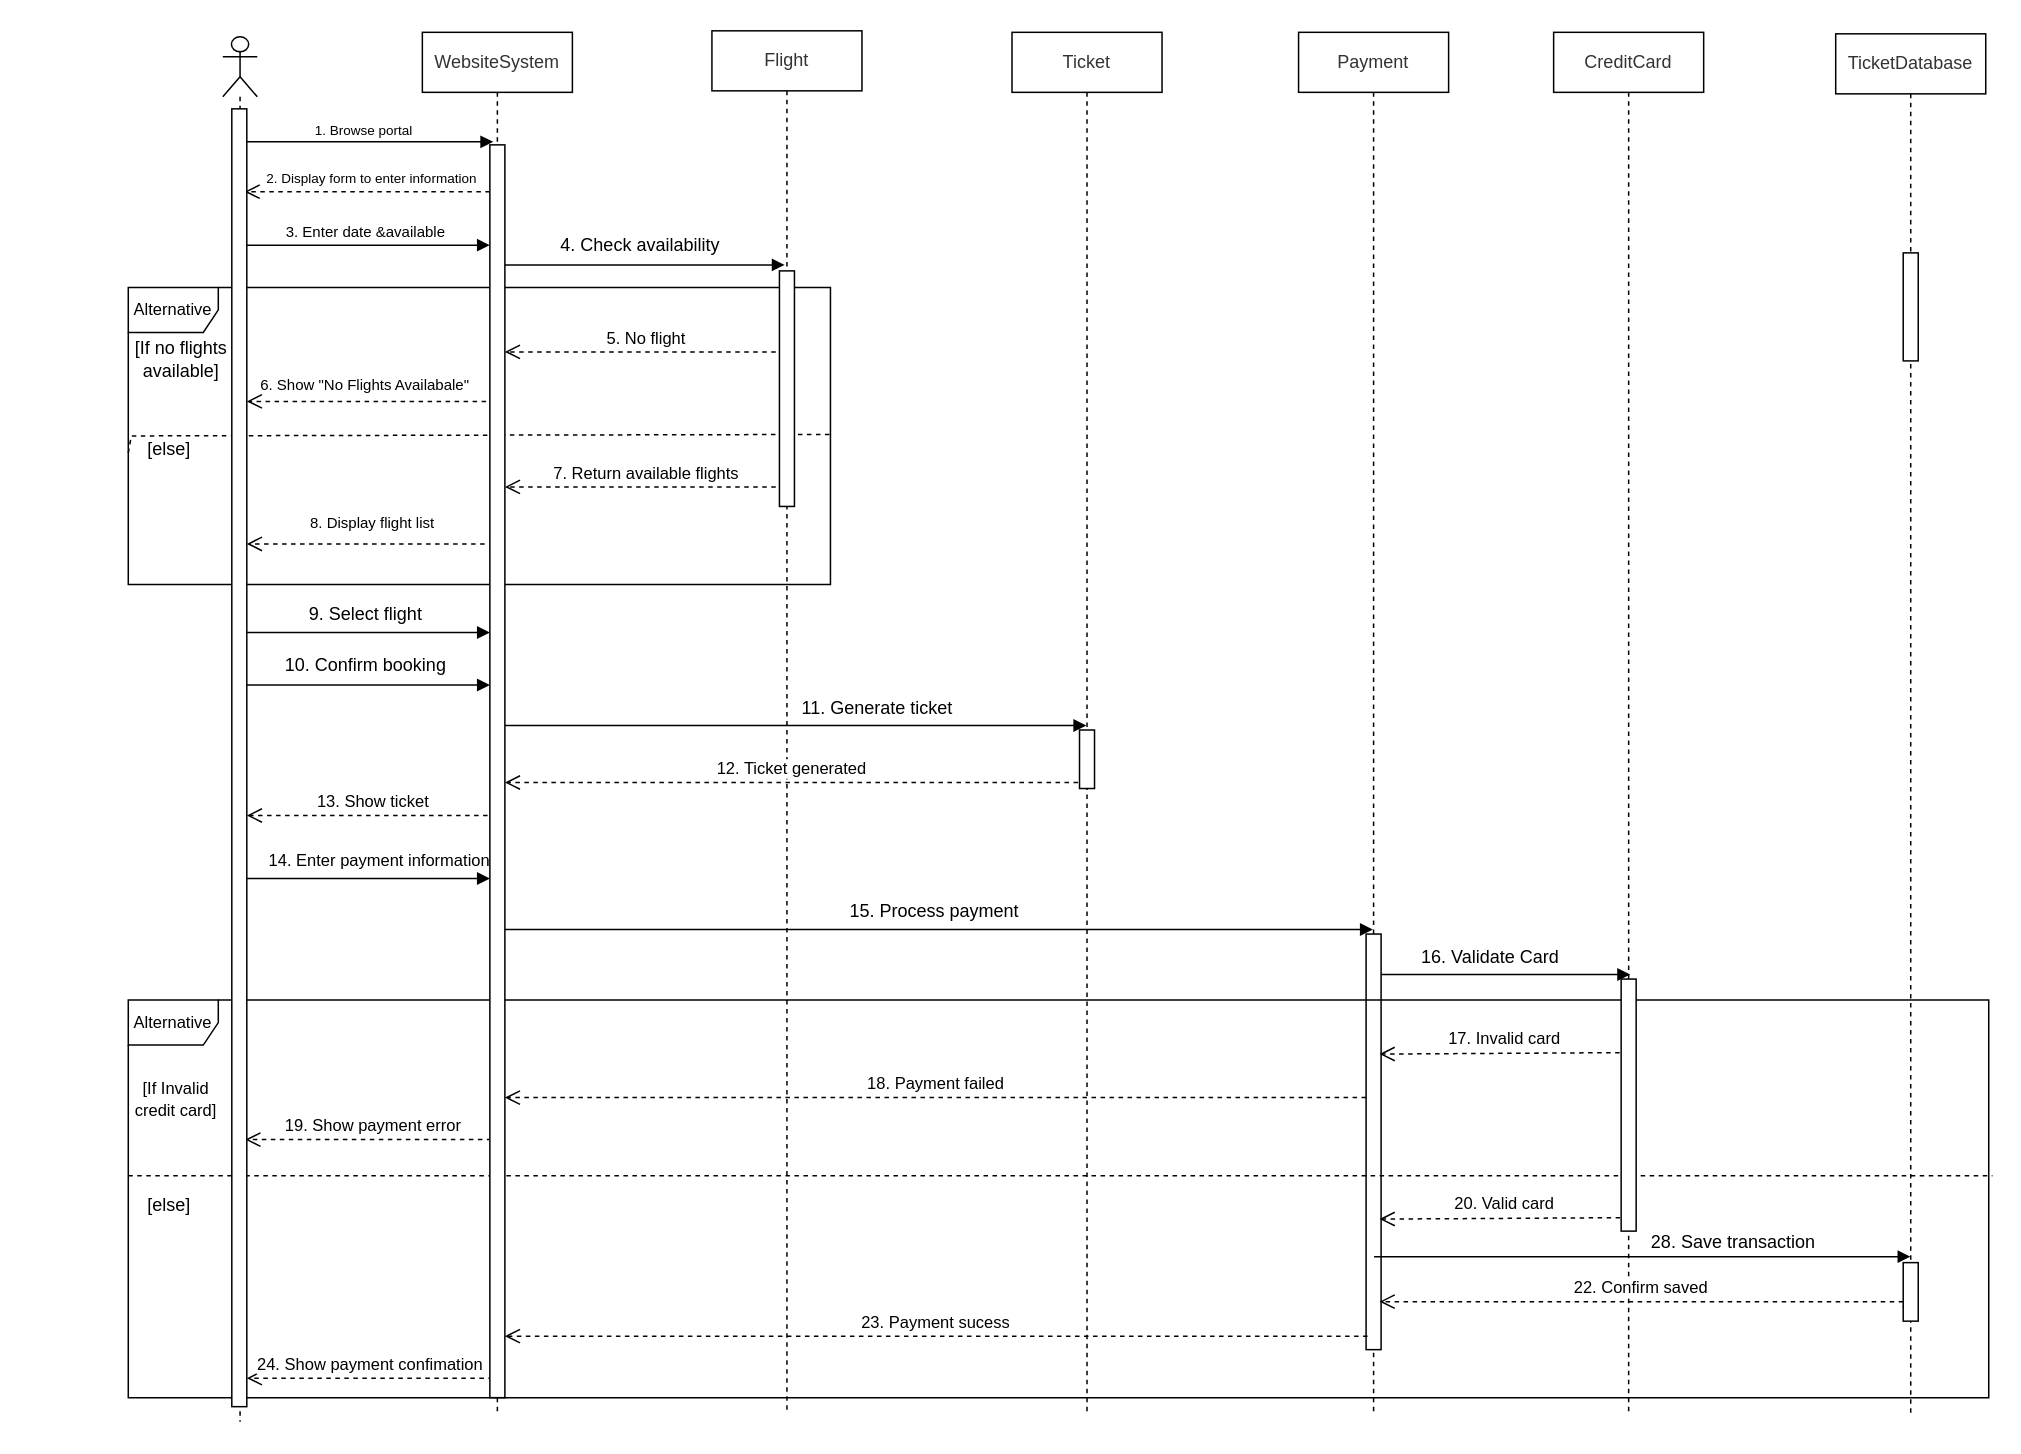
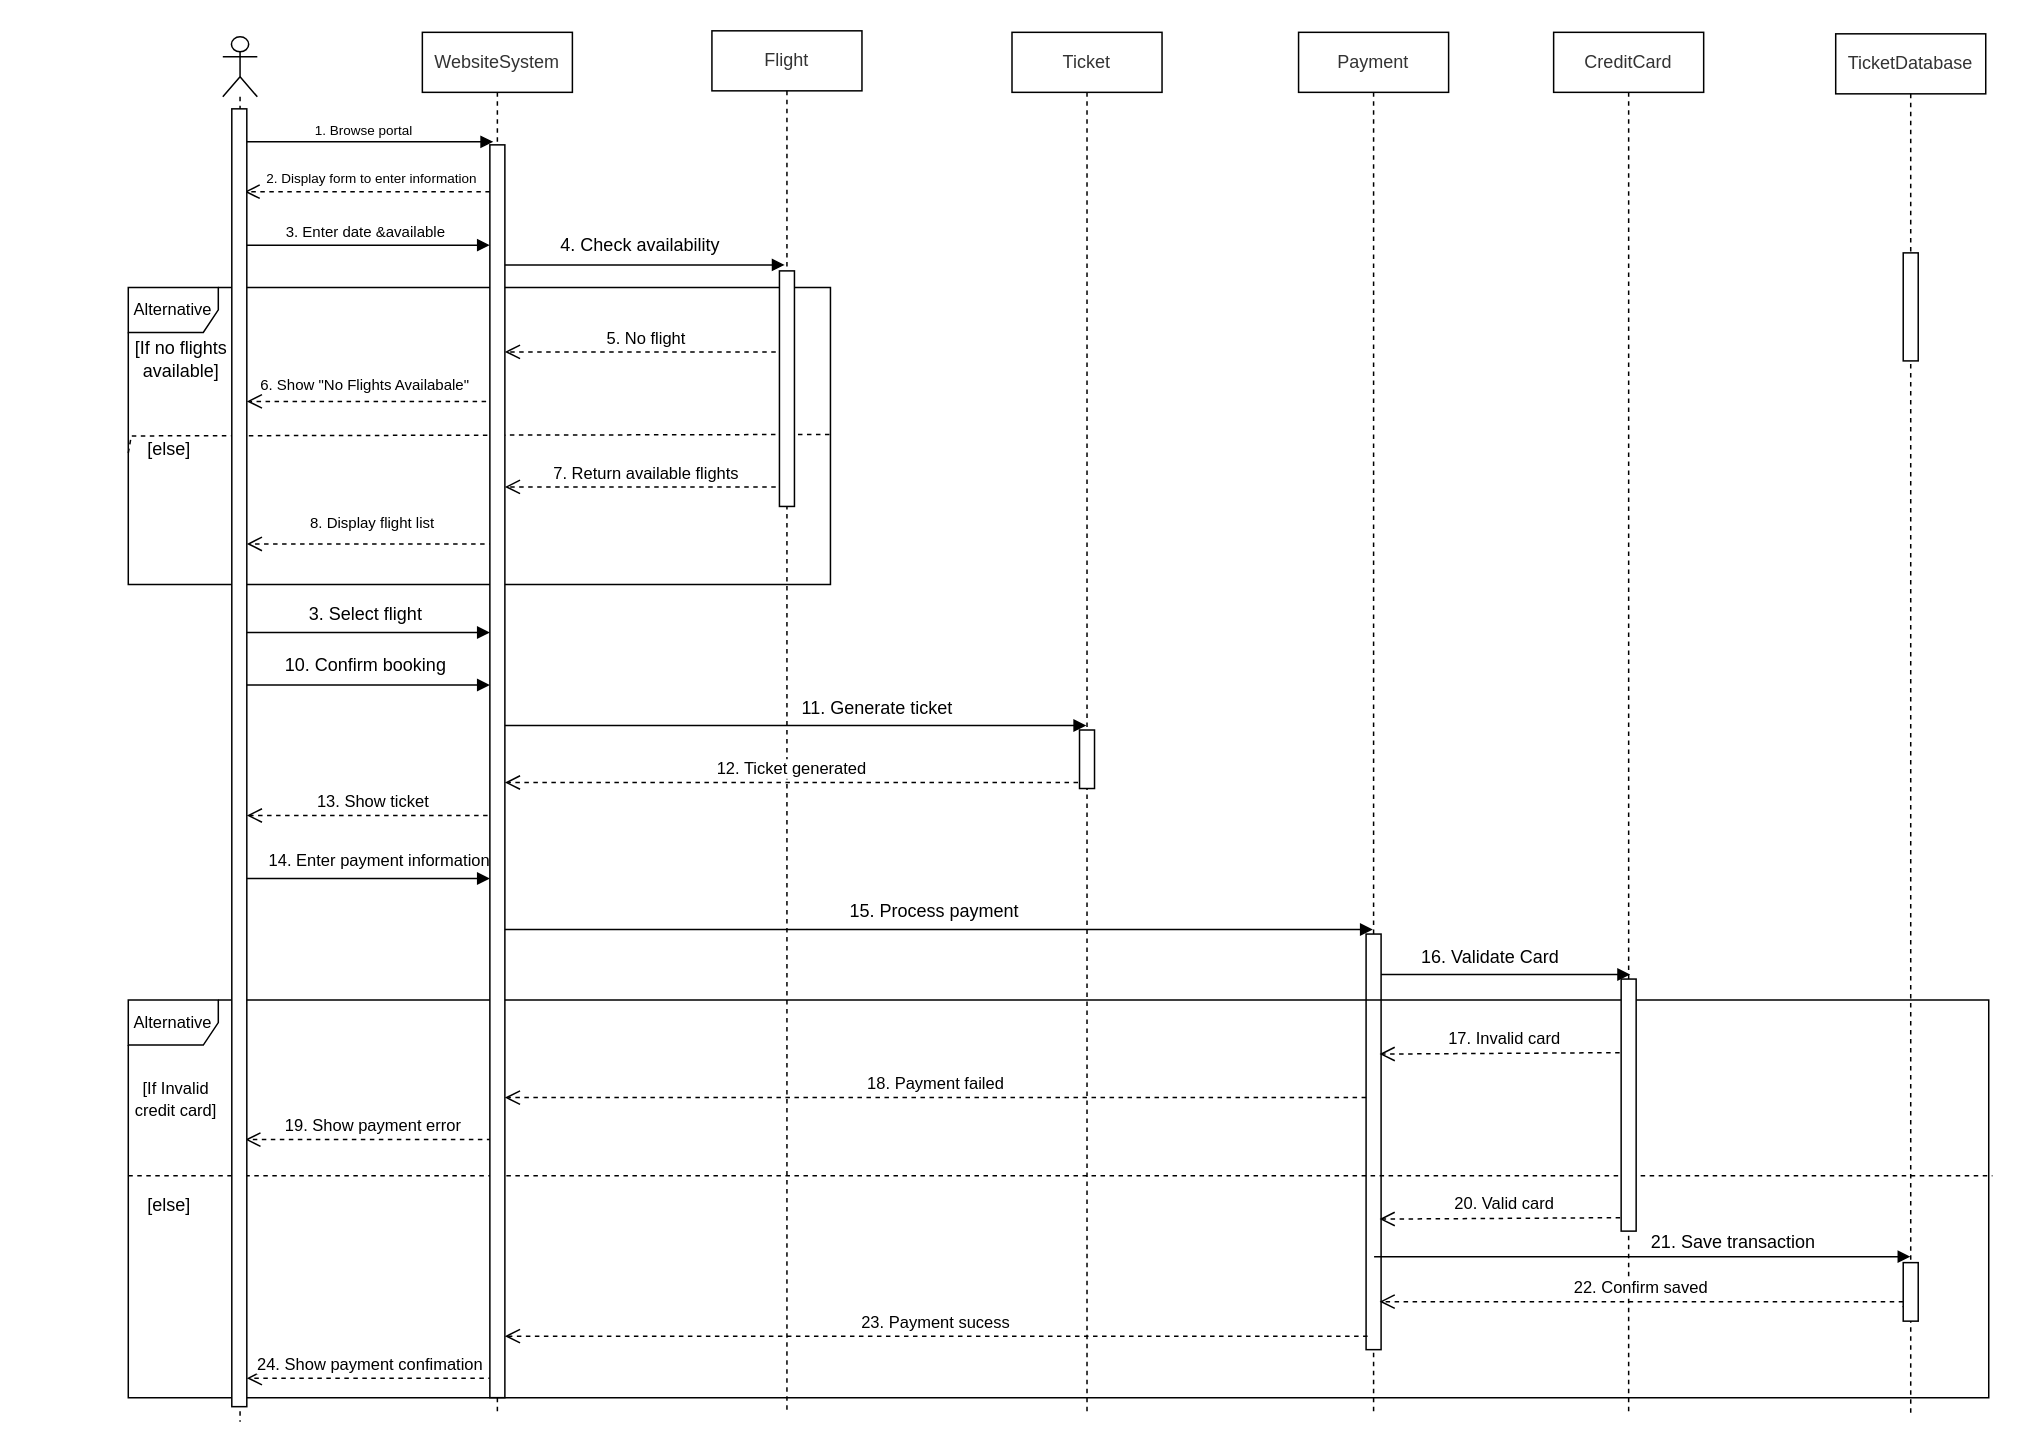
(366, 614) -> (366, 614)
(1733, 1243) -> (1733, 1243)
